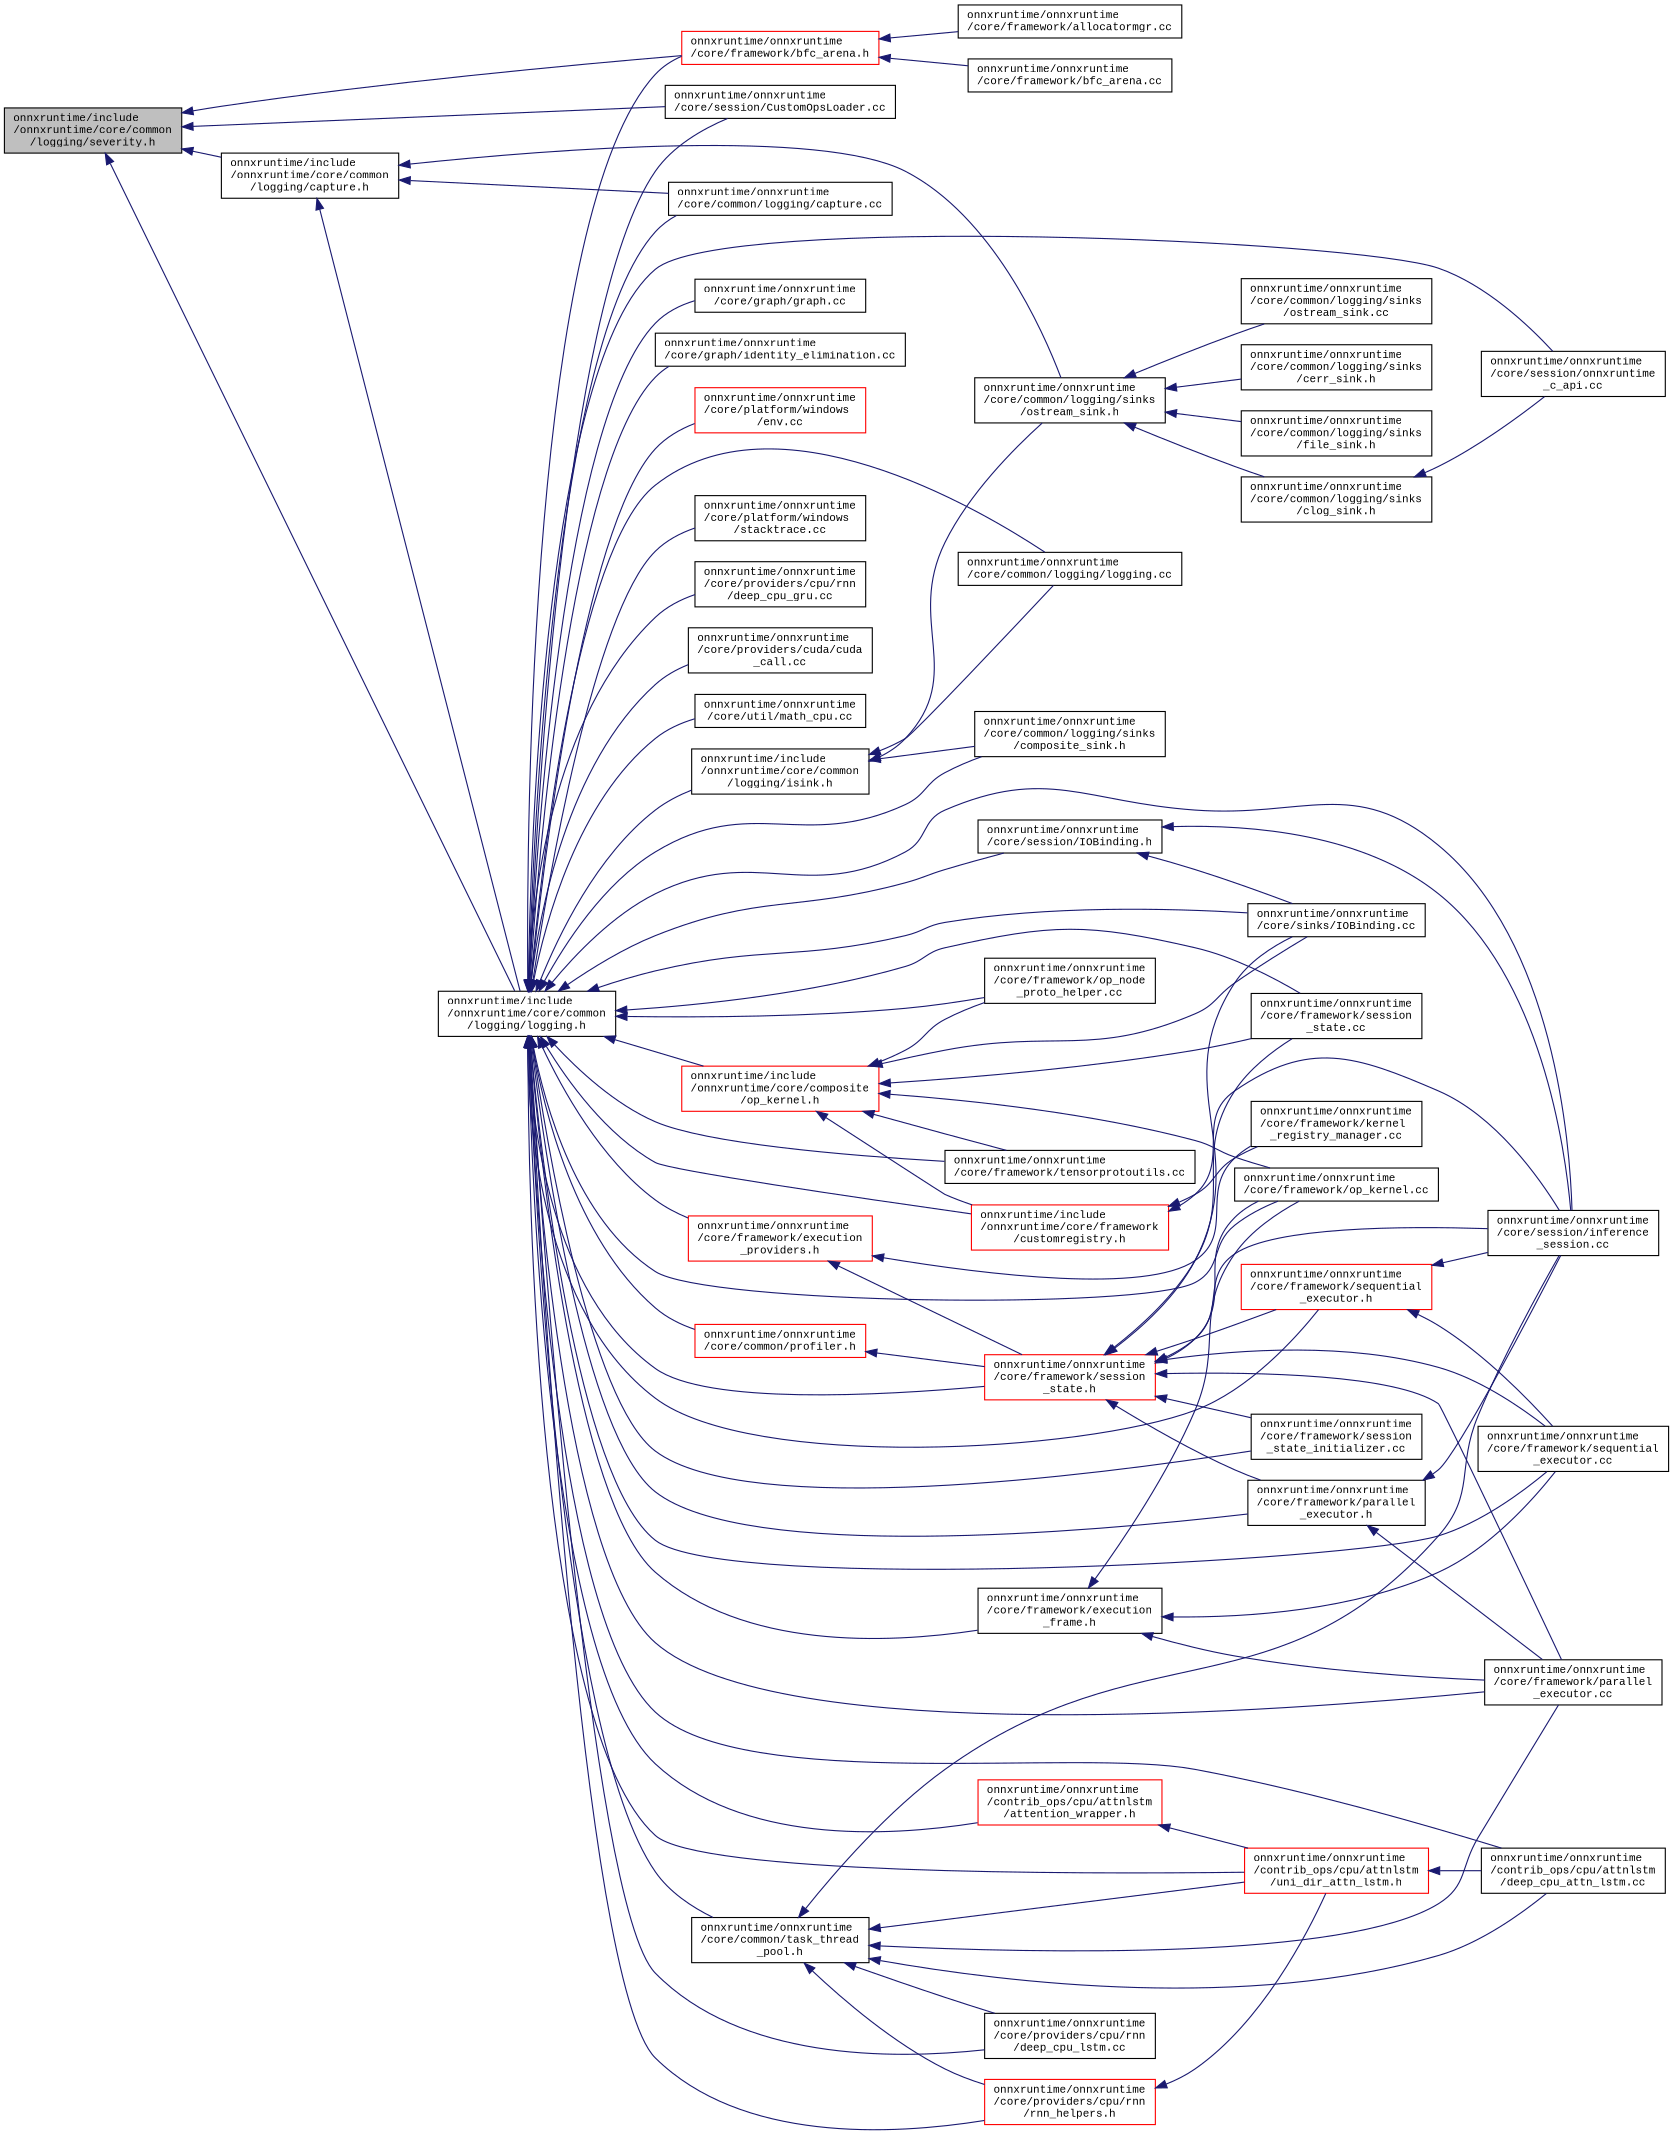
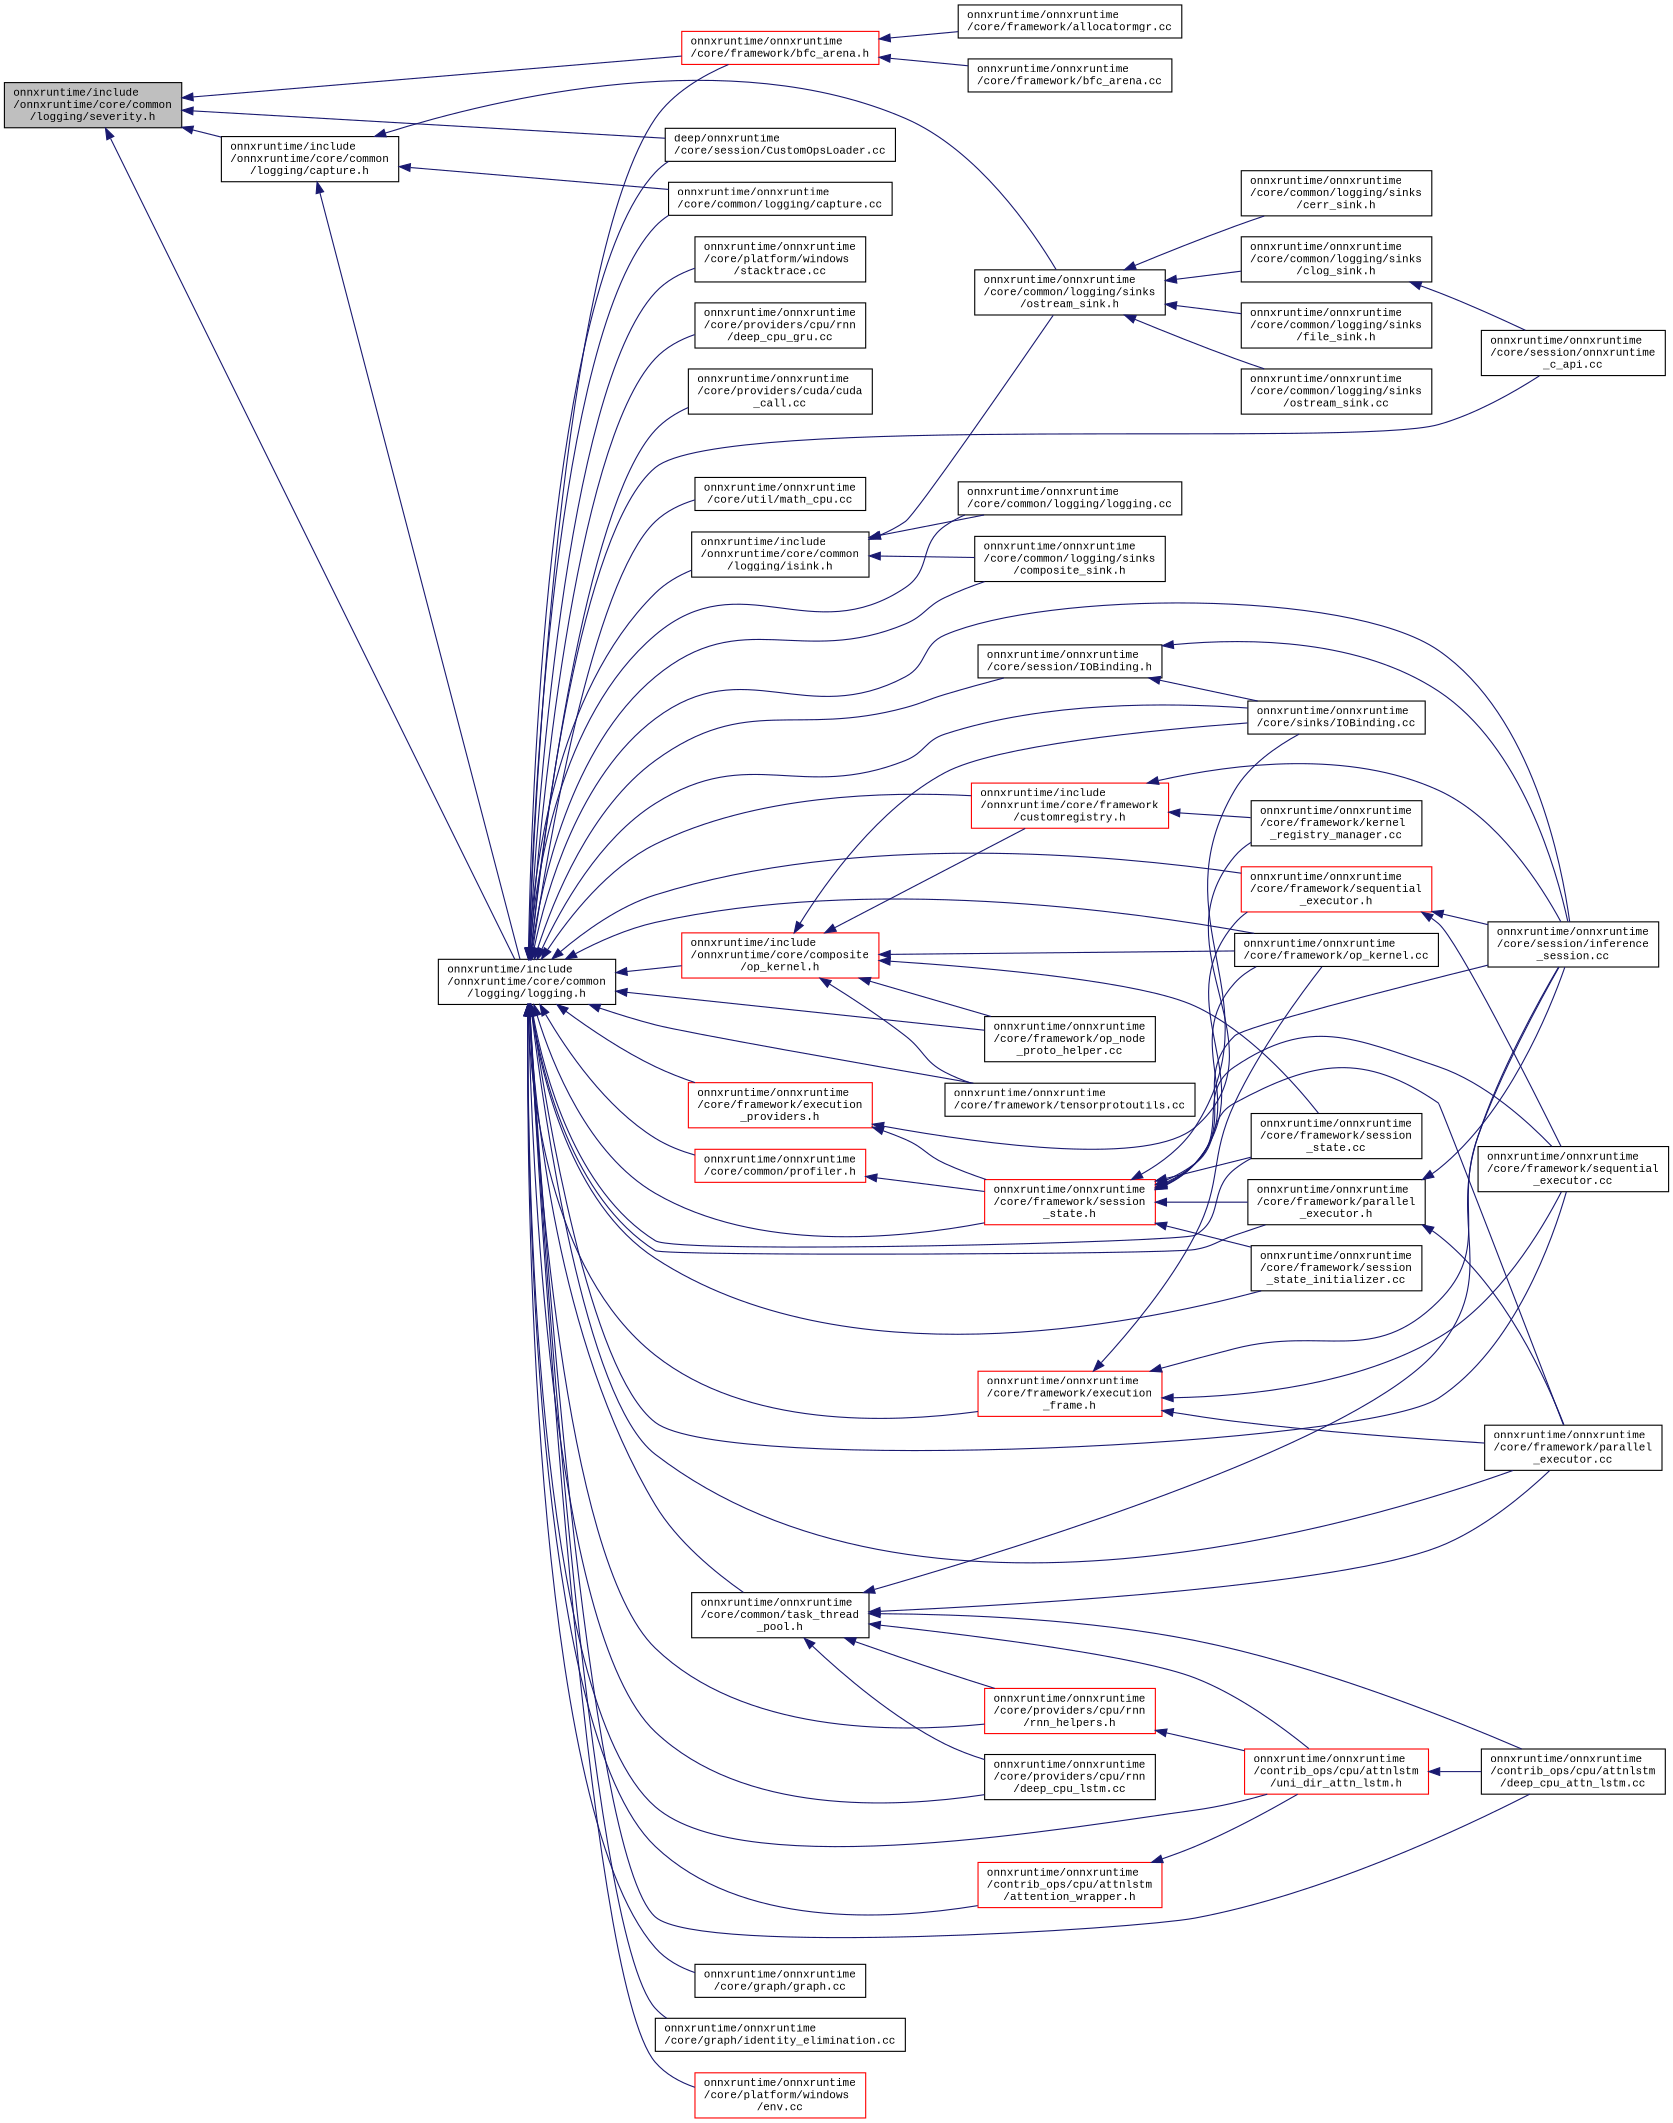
(780, 102) -> (780, 145)
none -> (1459, 1273)
(1070, 1611) -> (1070, 1394)
